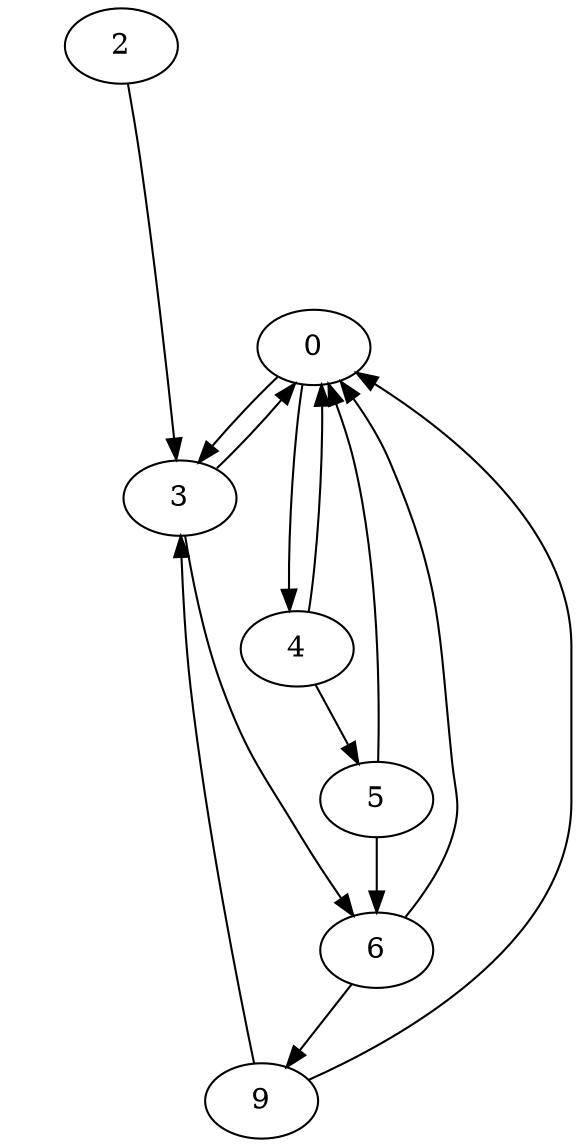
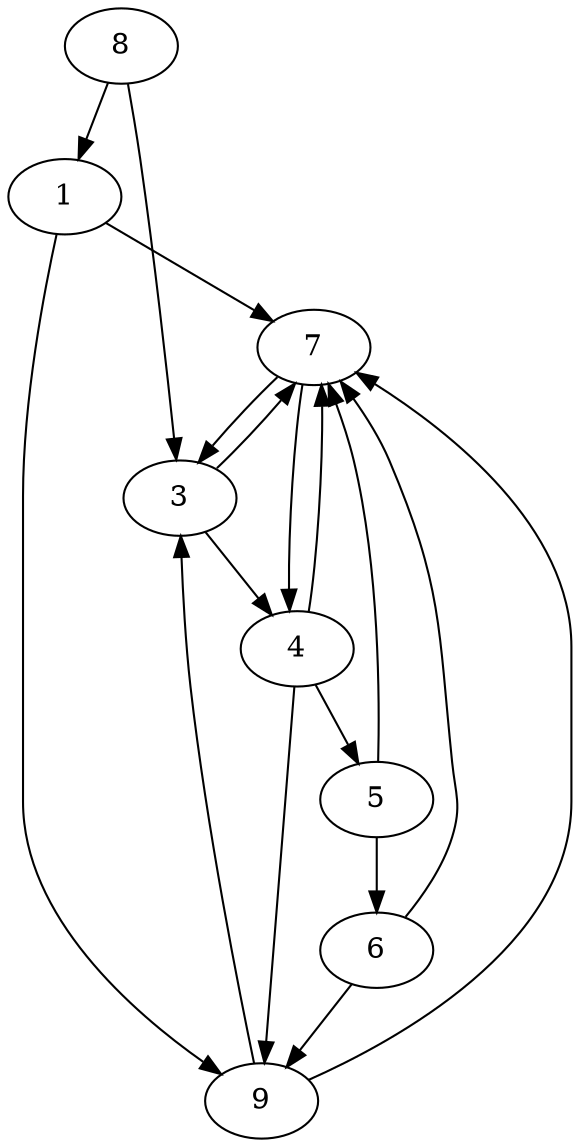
(121, 46) -> (121, 46)
none -> (65, 197)
(314, 347) -> (314, 347)
(238, 728) -> (232, 565)
none -> (280, 864)
